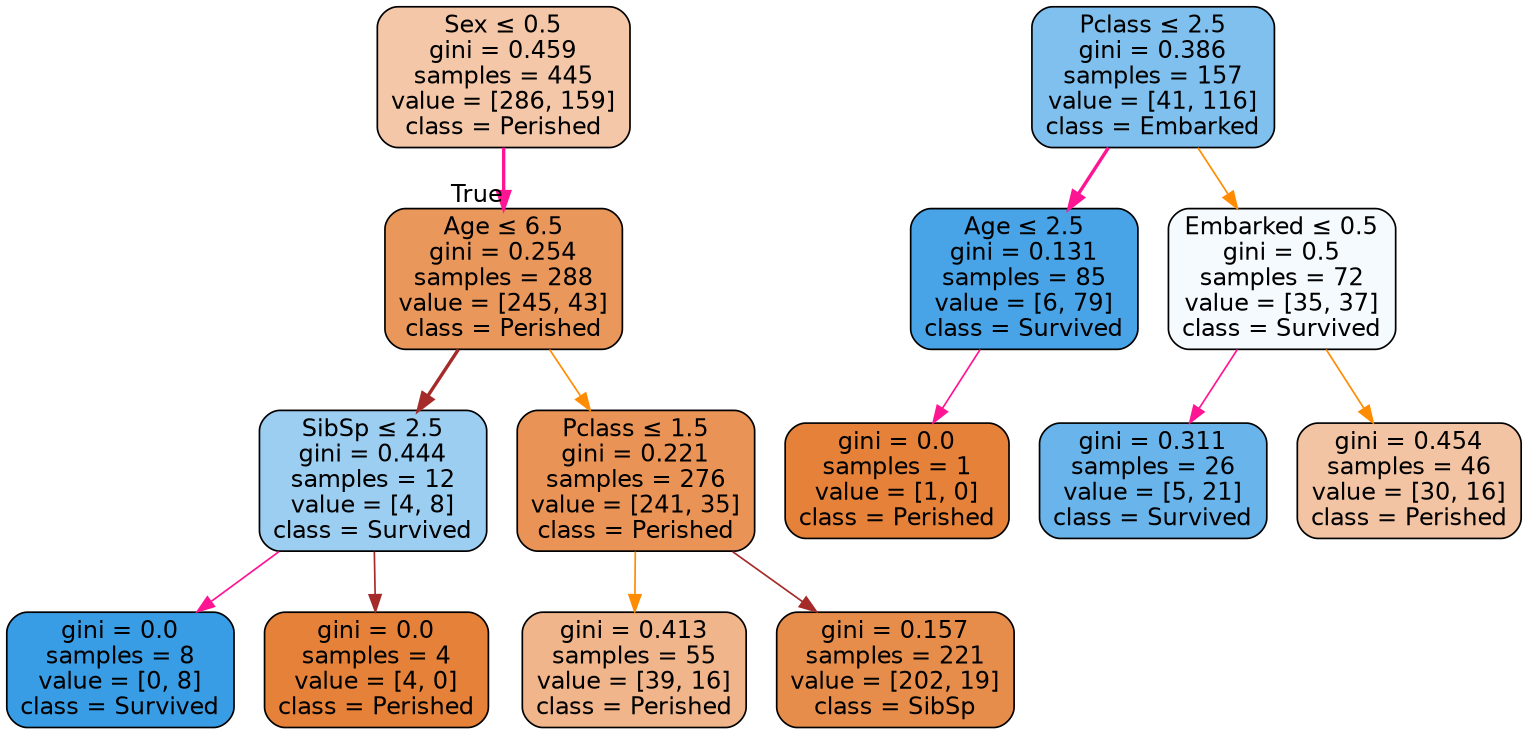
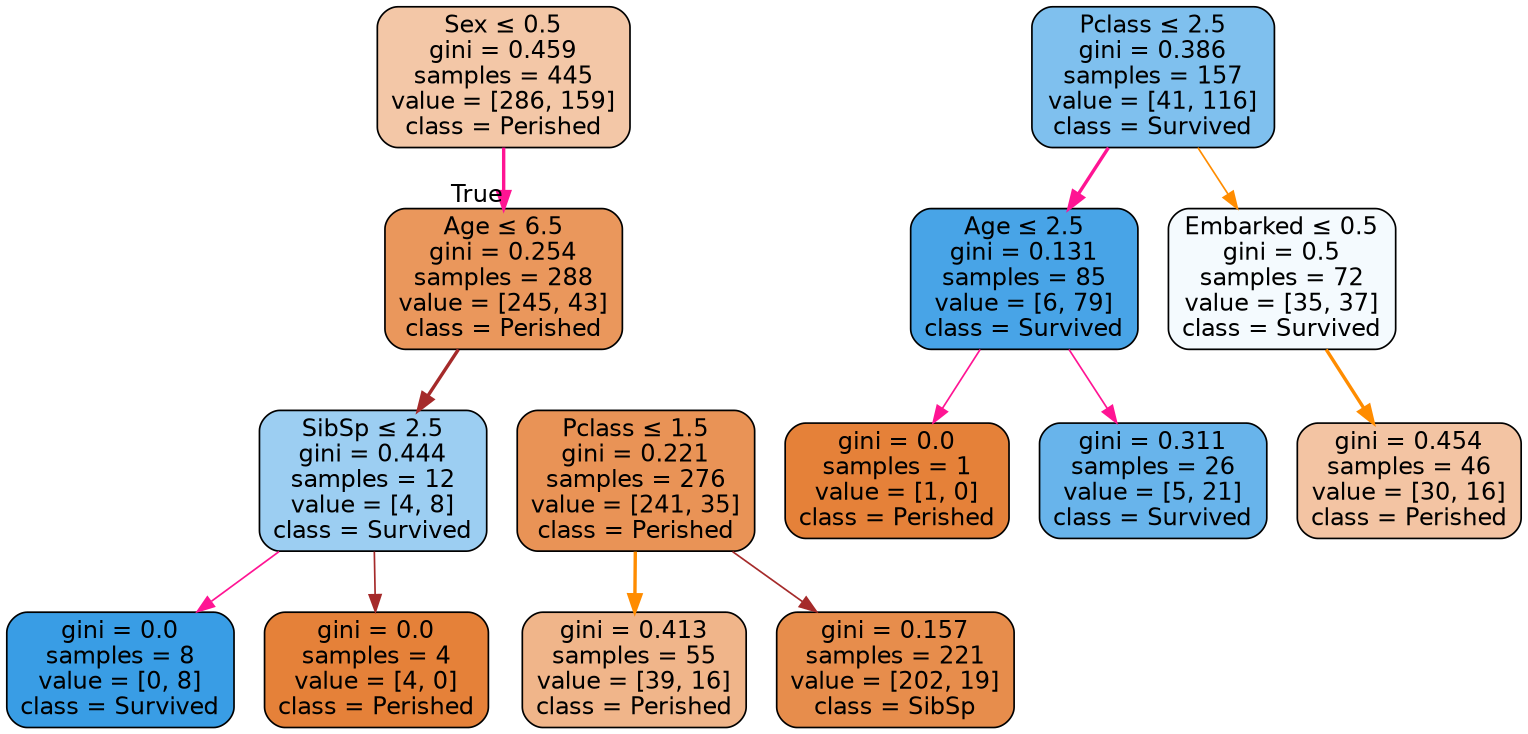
(1153, 127) -> (1153, 127)
(565, 373) -> none
(1218, 379) -> (1088, 379)
(1345, 379) -> (1345, 379)
(635, 573) -> (635, 573)
